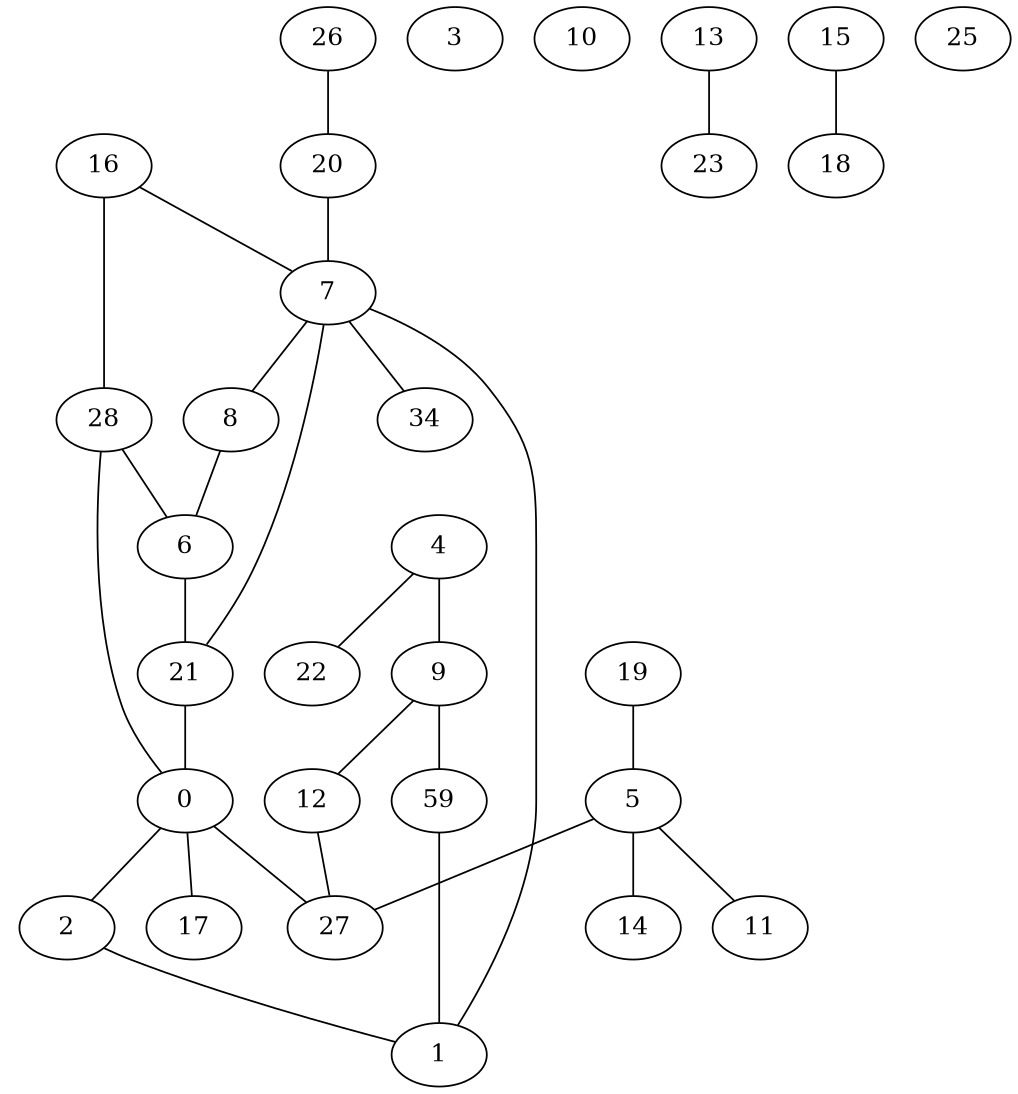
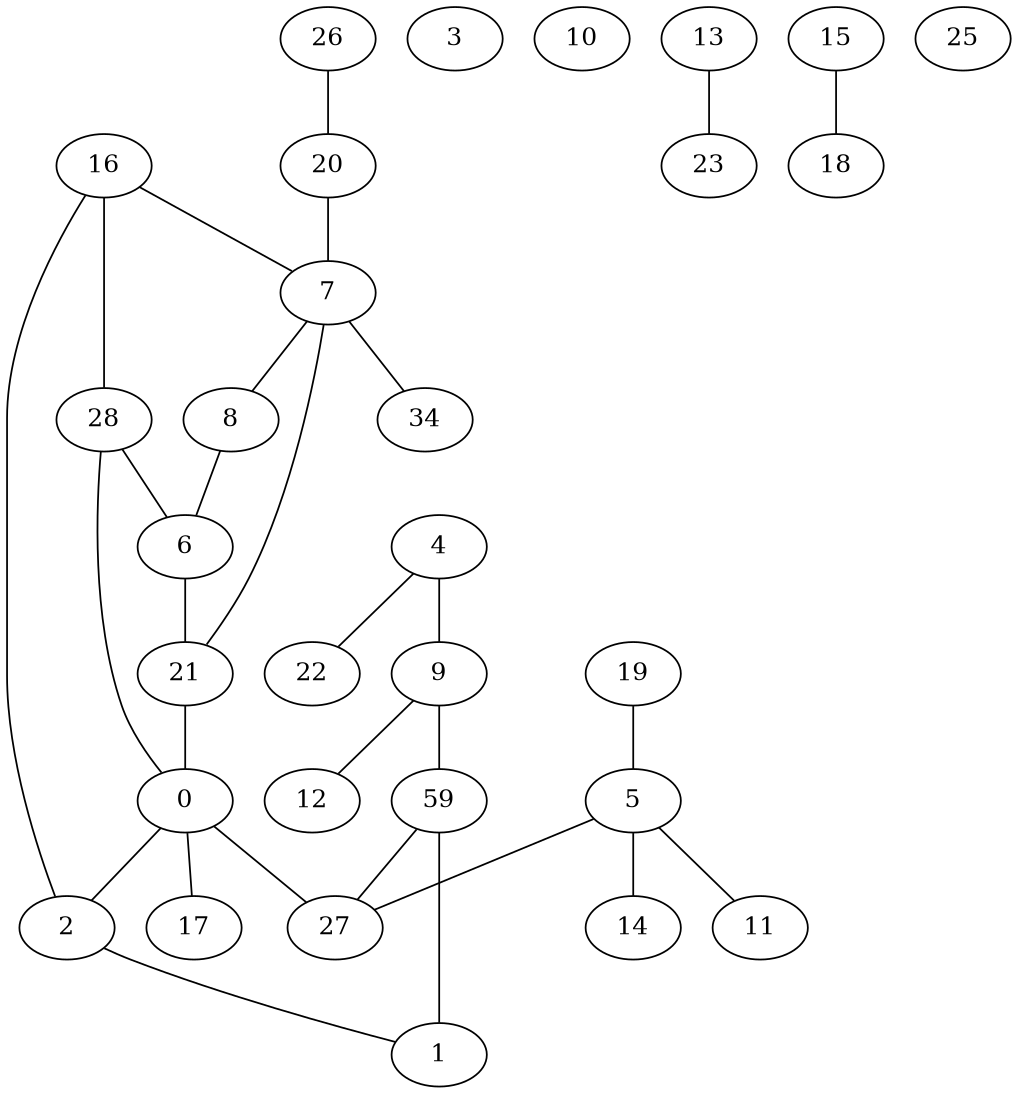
none -> (7, 541)
(536, 637) -> none
(324, 864) -> (387, 864)
